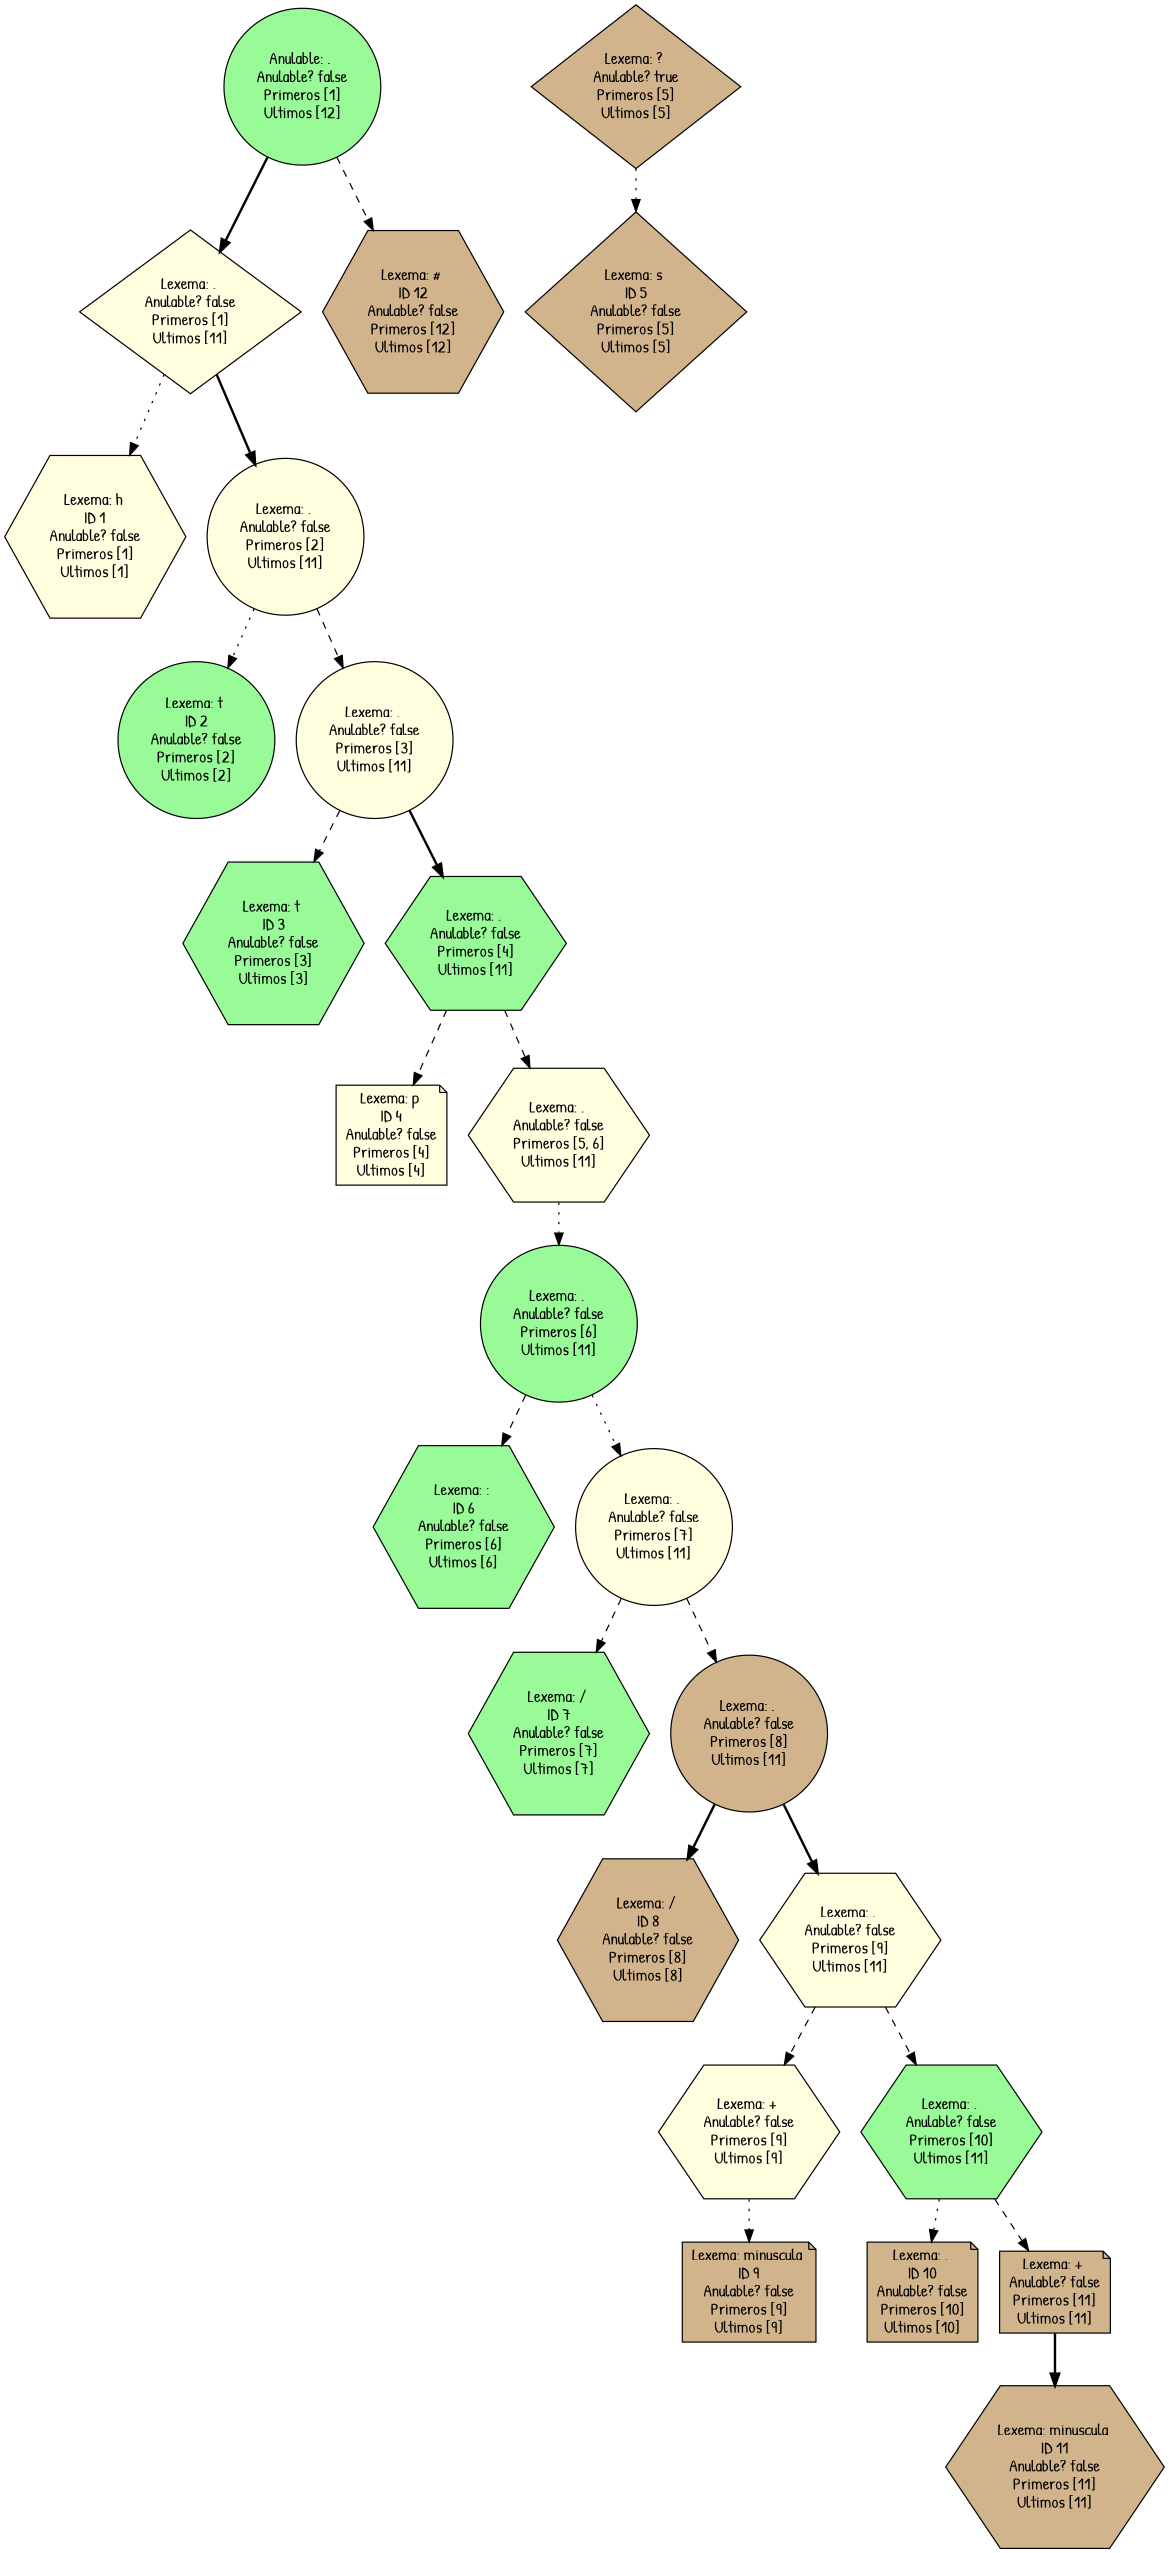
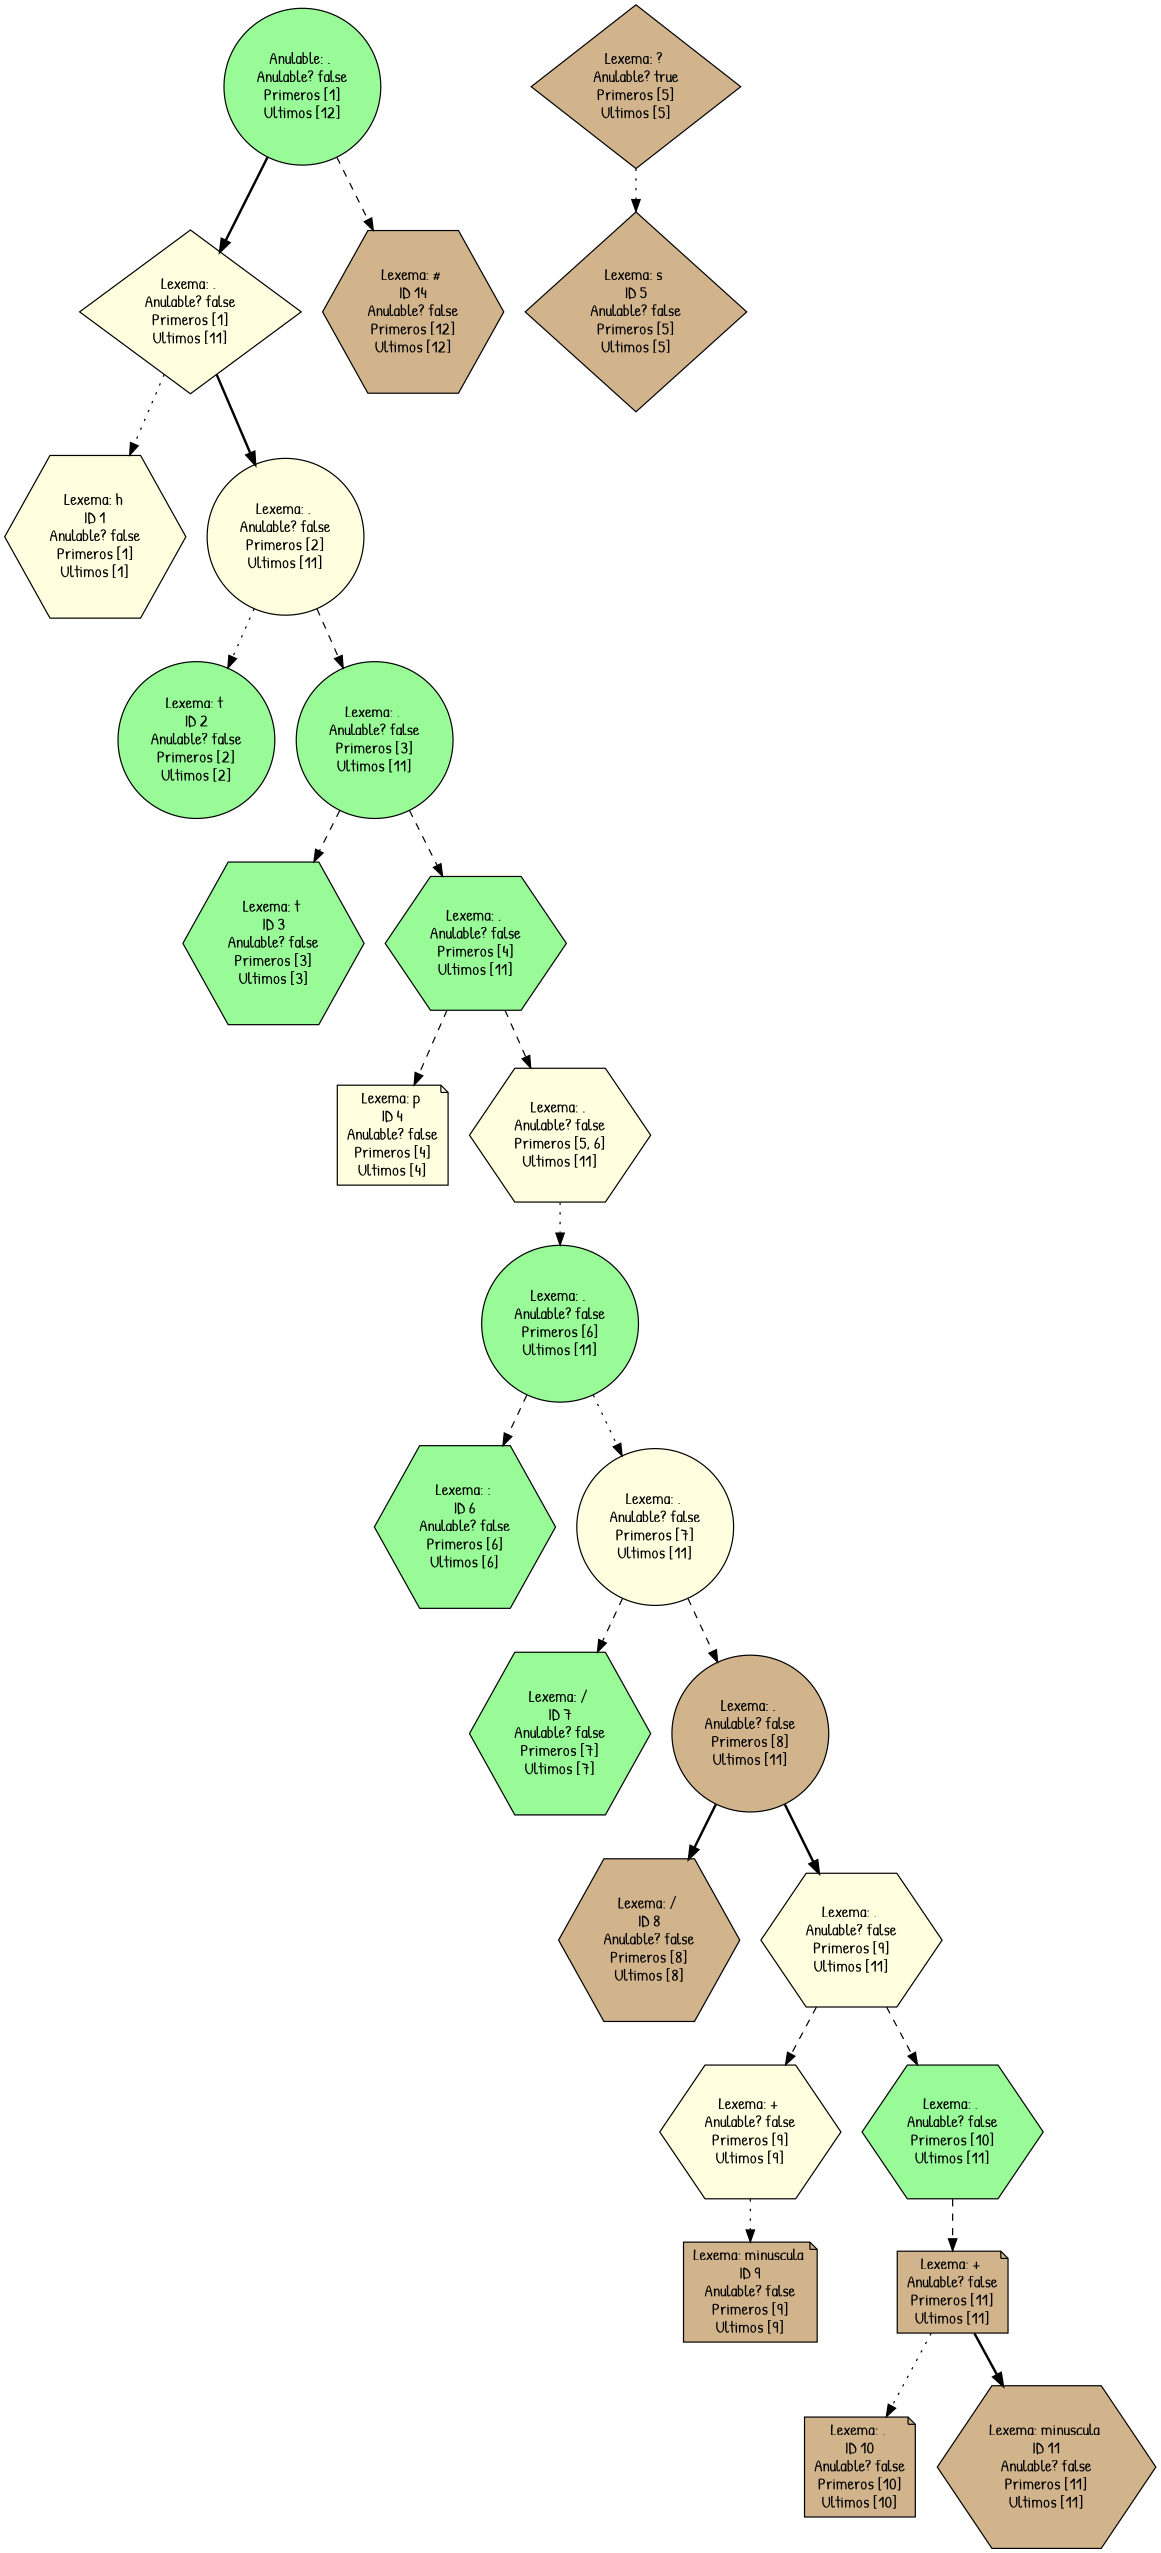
(413, 312) -> (413, 312)
(375, 740) -> (375, 740)
(423, 838) -> (423, 838)
(937, 2215) -> (912, 2370)
